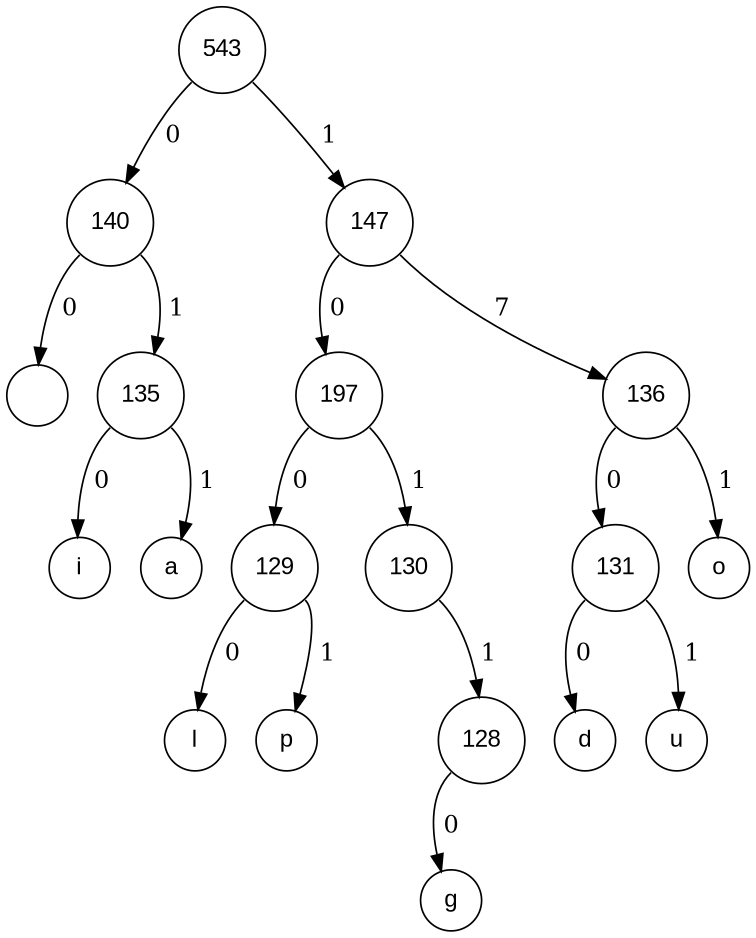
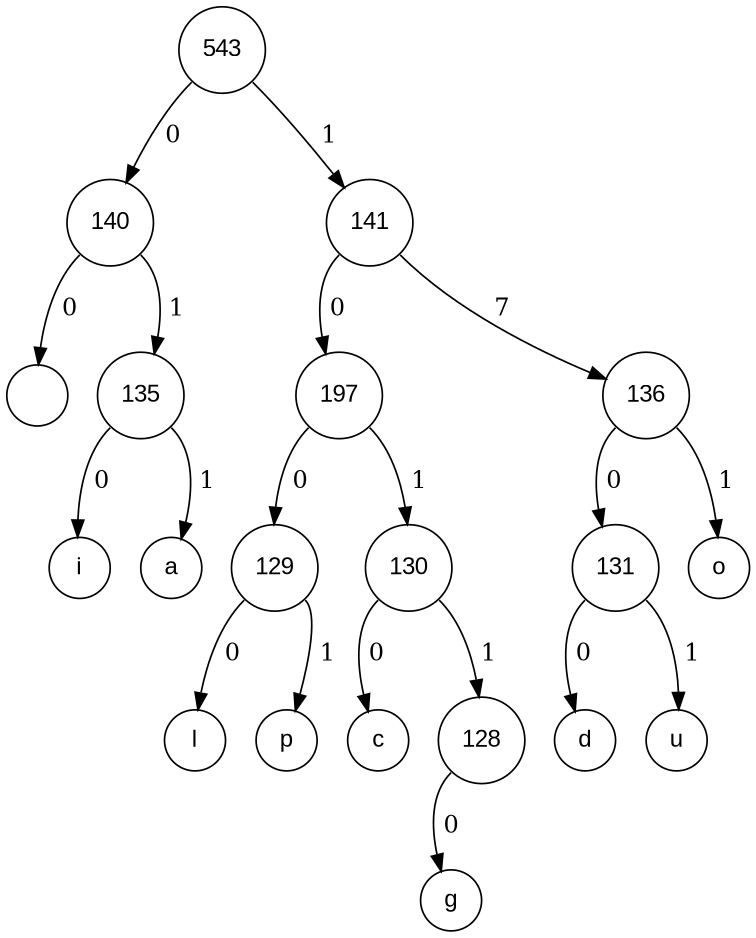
(370, 223) -> (370, 223)
none -> (378, 740)
